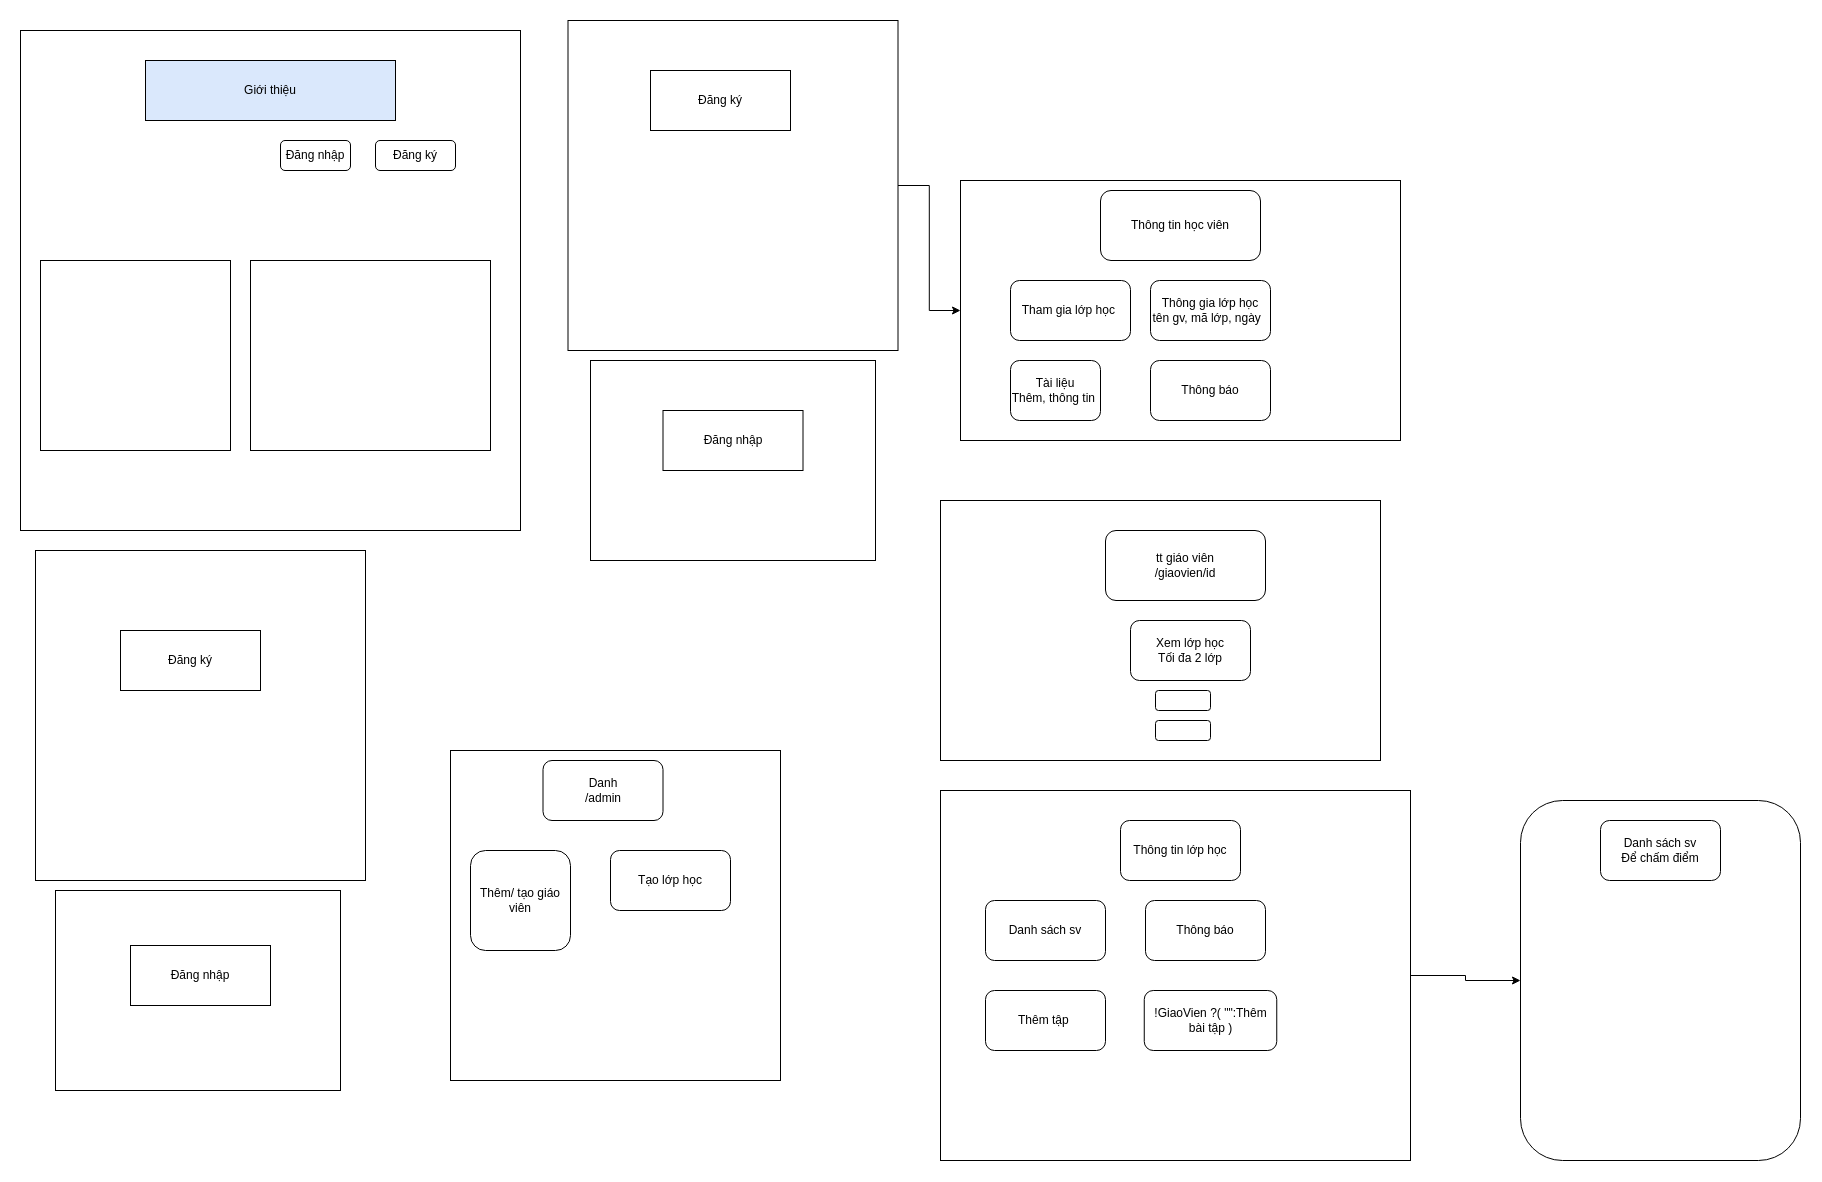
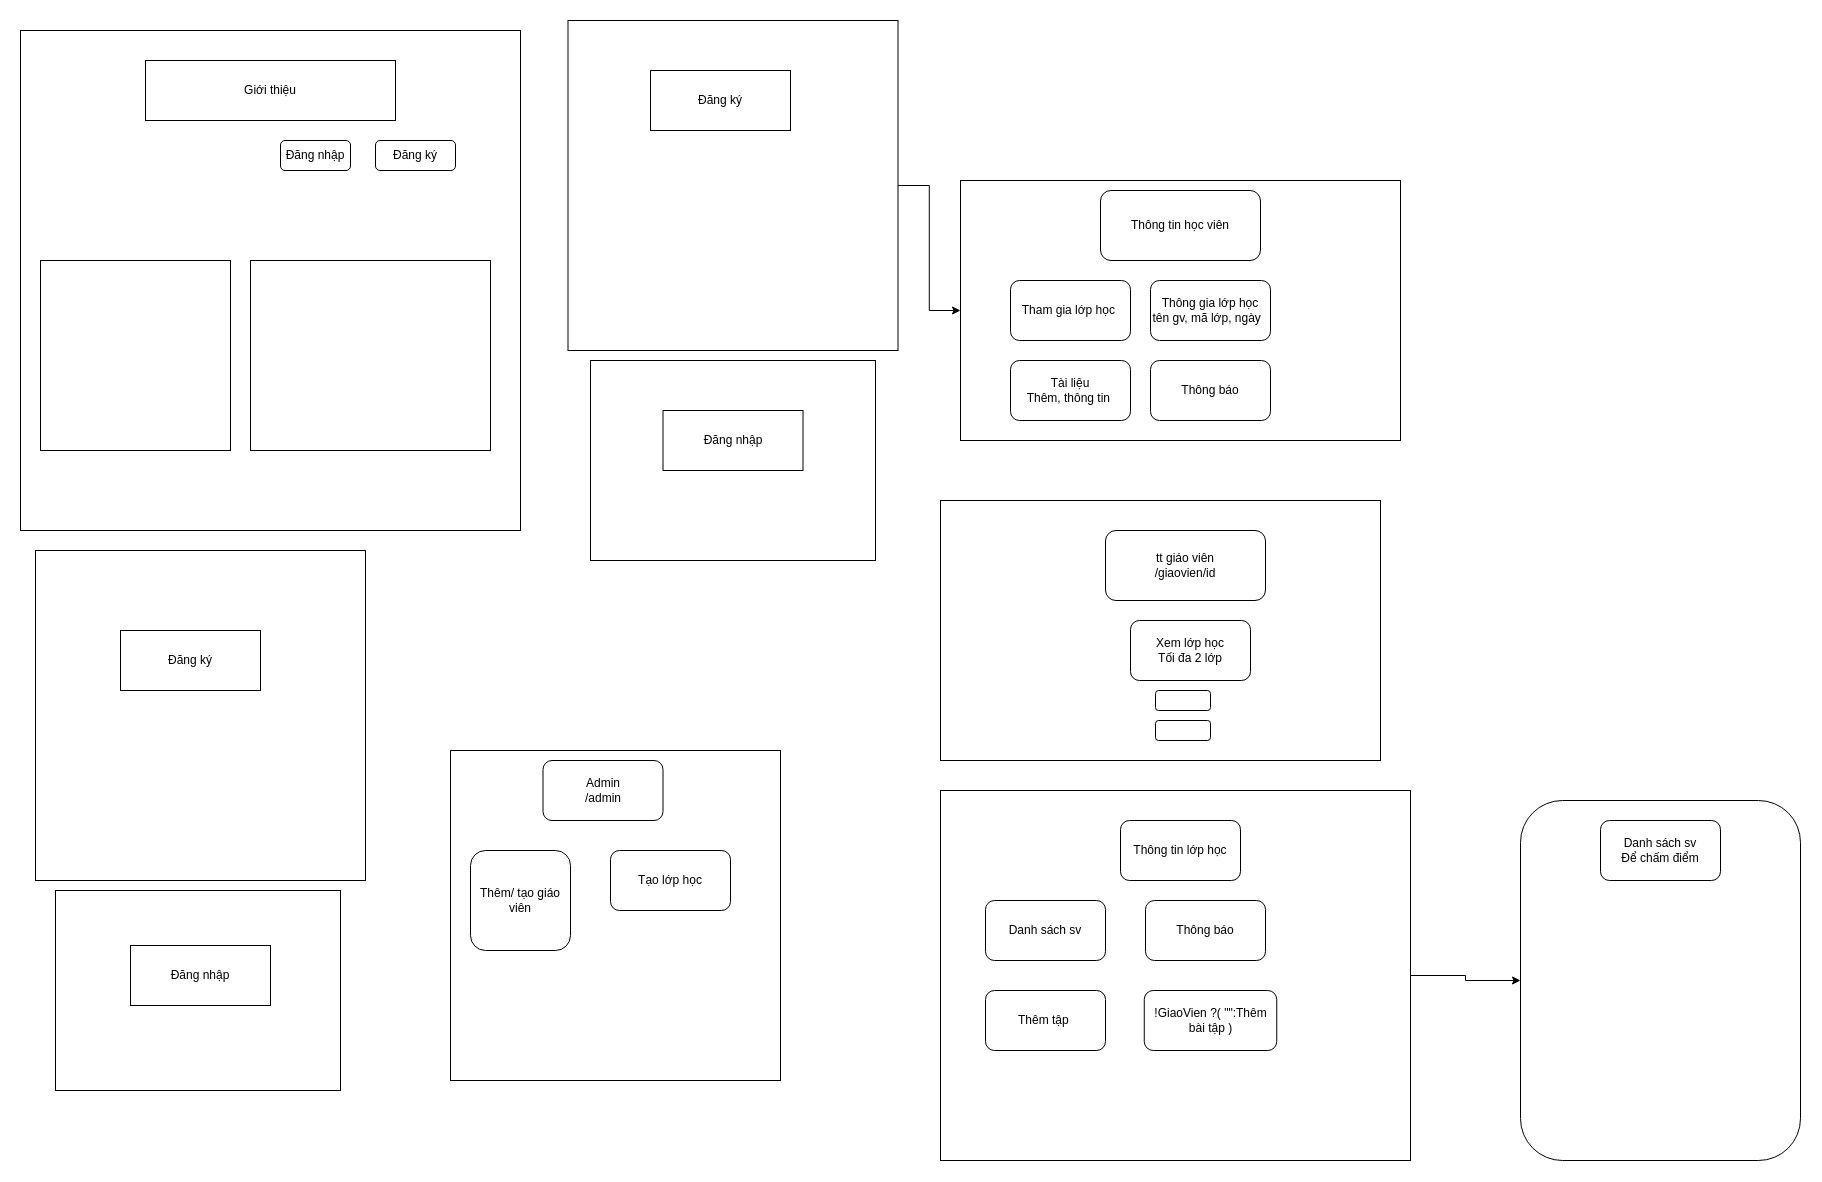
(271, 91) -> (271, 91)
(1056, 391) -> (1071, 391)
(604, 791) -> (604, 791)
